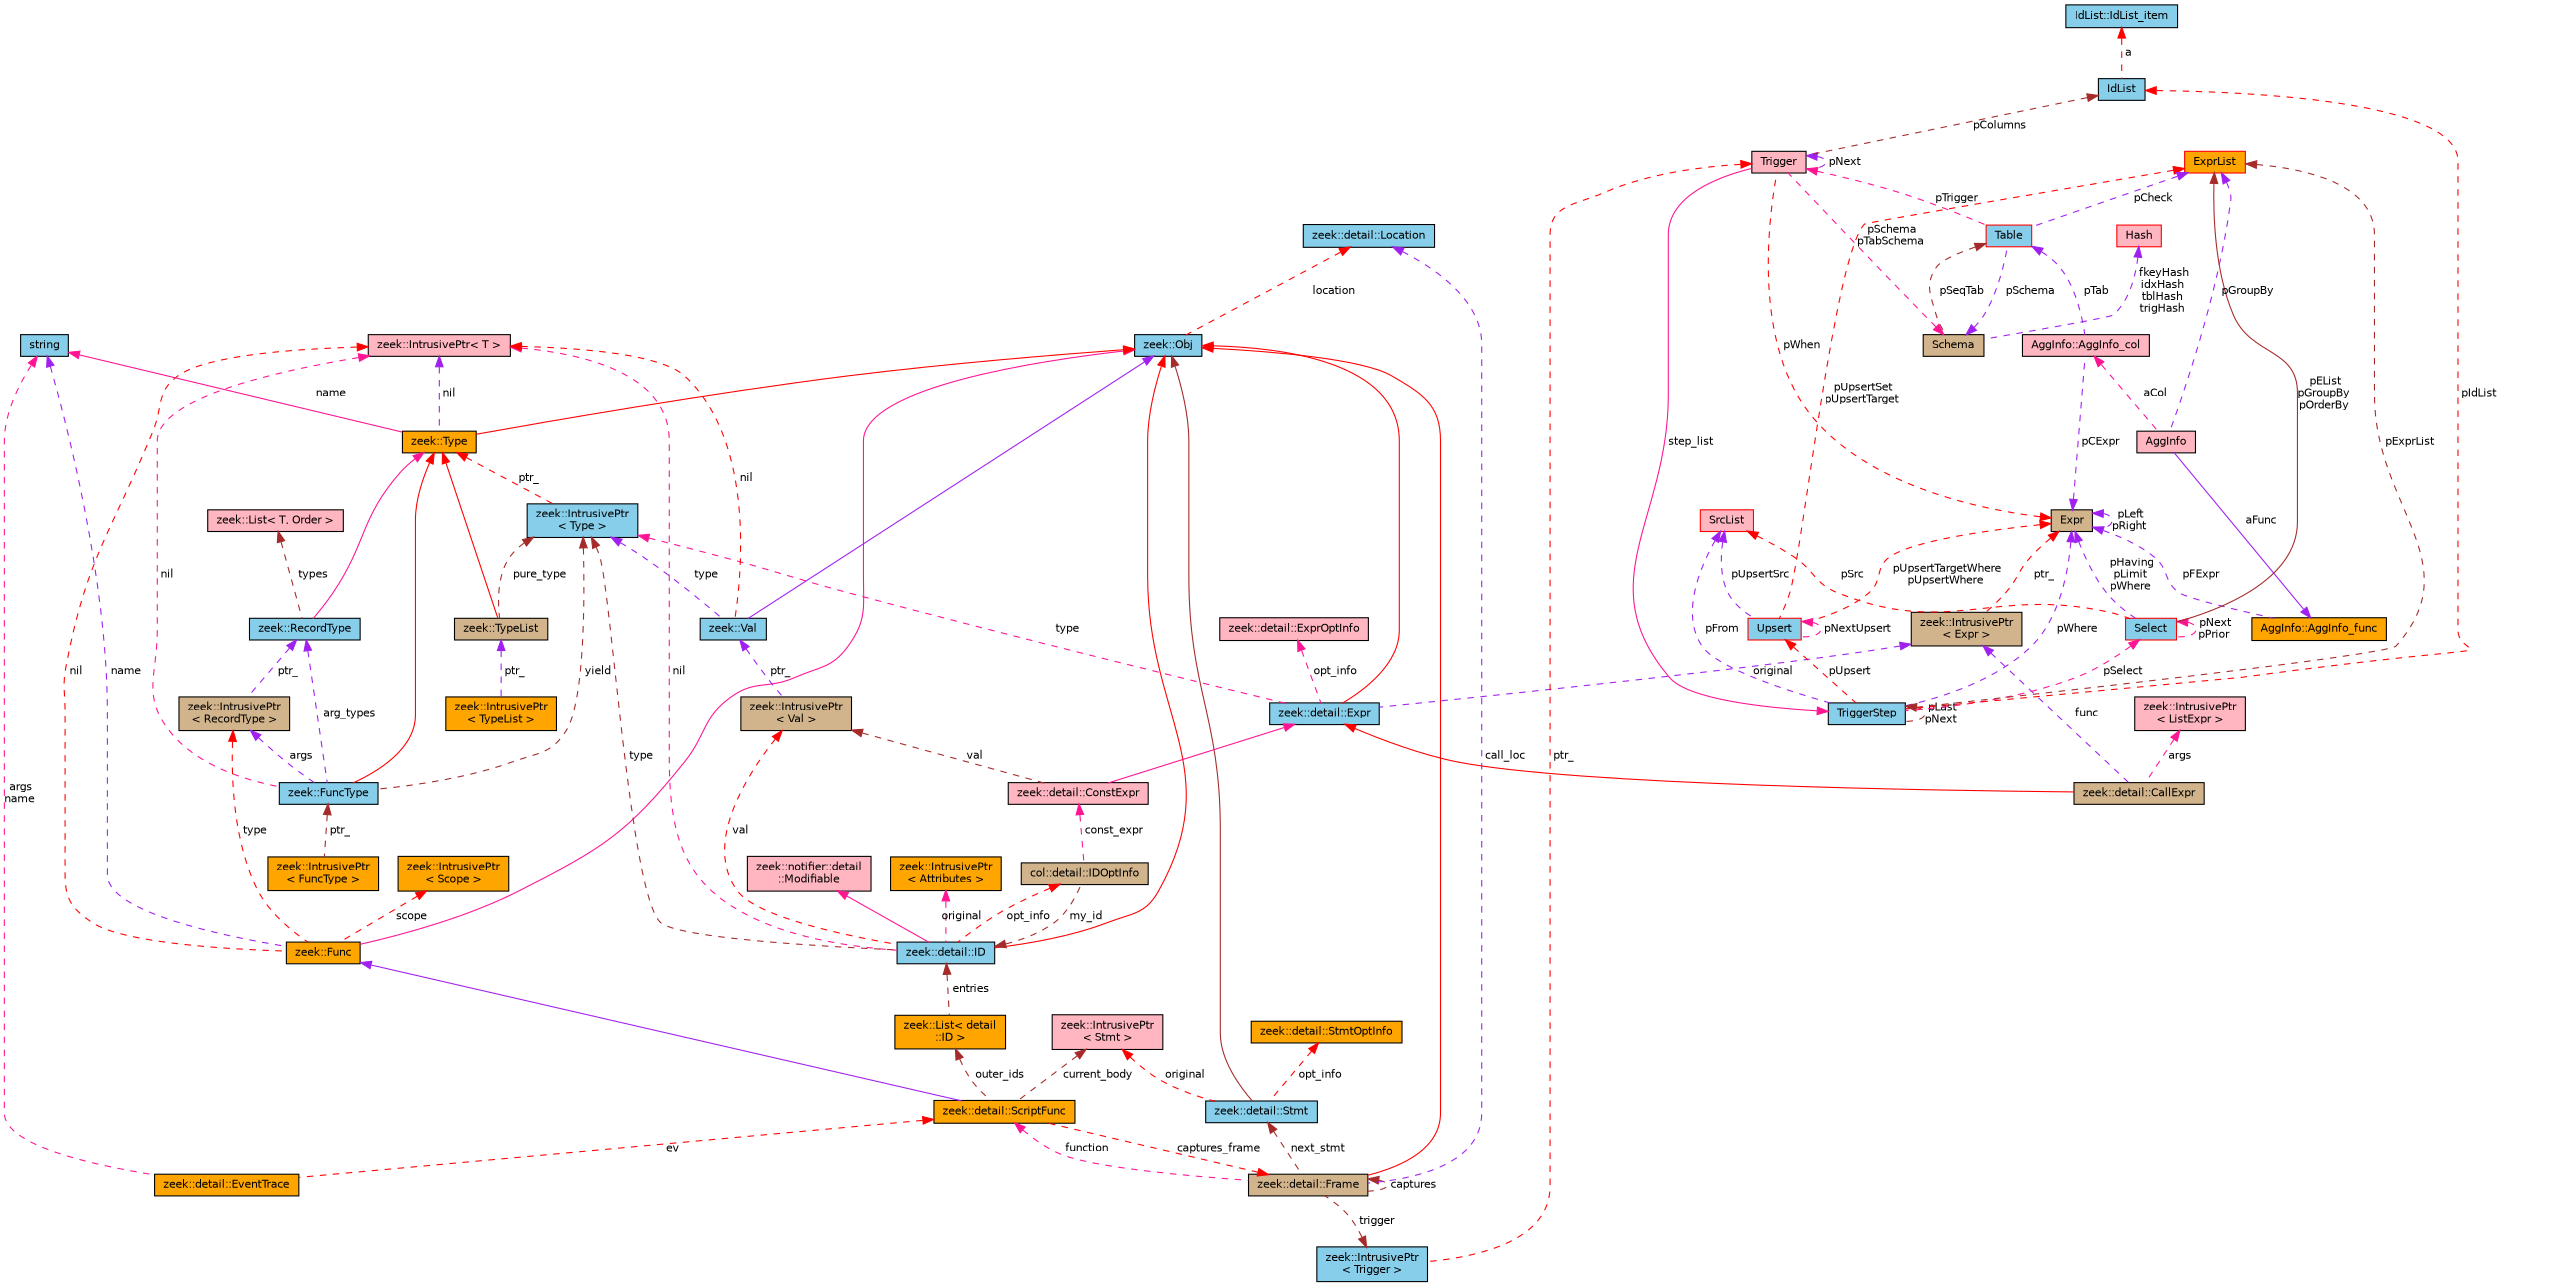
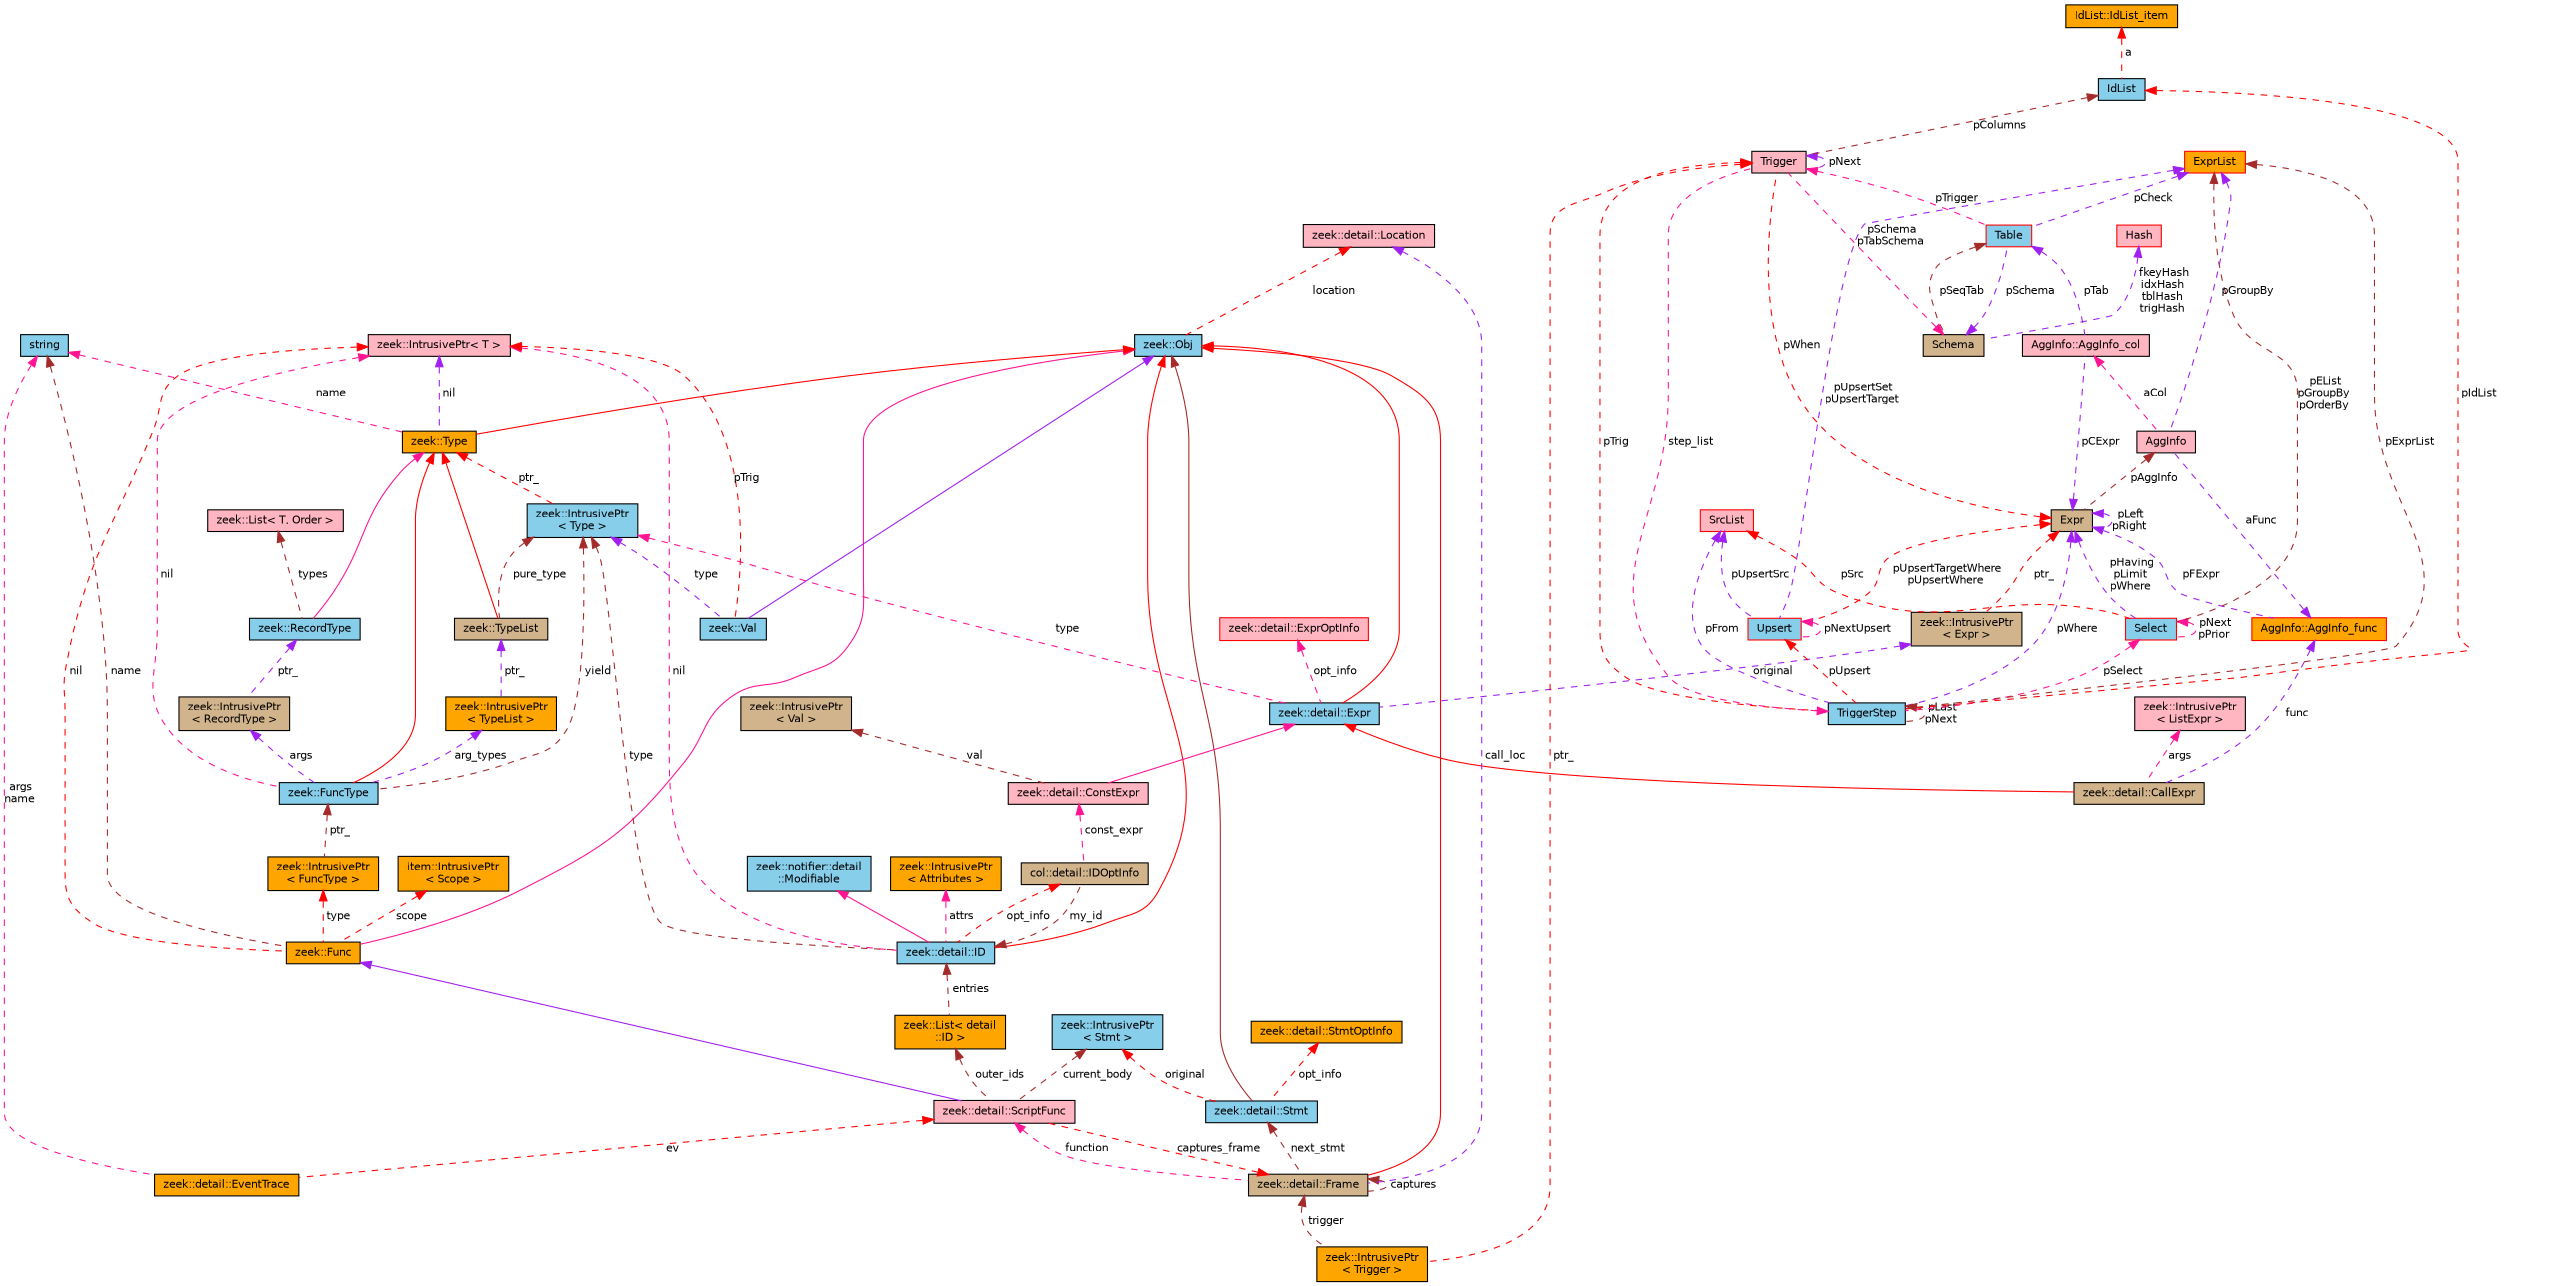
(2122, 16) -> (2122, 16)
(1369, 236) -> (1369, 236)
(1848, 267) -> (1848, 267)
(241, 393) -> (241, 393)
(2297, 422) -> (2297, 422)
none -> (1600, 477)
(745, 478) -> (745, 478)
(1656, 481) -> (1656, 481)
none -> (2115, 485)
(2239, 531) -> (2239, 531)
(1294, 629) -> (1294, 629)
(2319, 629) -> (2319, 629)
(764, 674) -> none
(318, 717) -> (424, 765)
(107, 718) -> (107, 718)
(2060, 718) -> (2253, 733)
(244, 853) -> (323, 922)
(453, 874) -> (453, 874)
(809, 874) -> (809, 874)
(738, 892) -> none
(960, 917) -> (960, 917)
(1108, 1032) -> (1108, 1032)
(1004, 1112) -> (1004, 1112)
(1346, 1213) -> (1307, 1231)
(1372, 1264) -> (1372, 1264)
